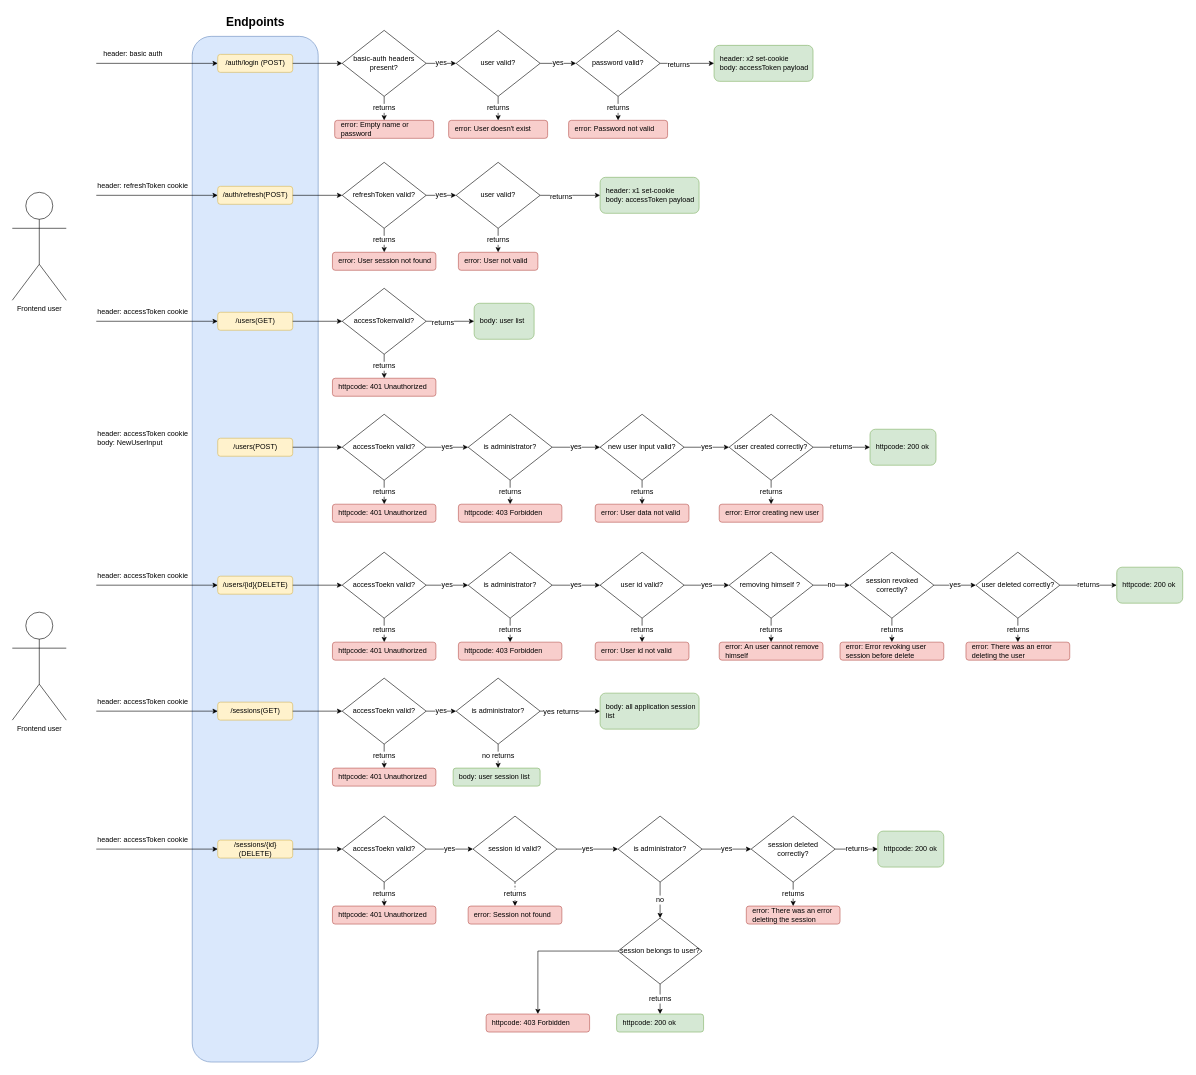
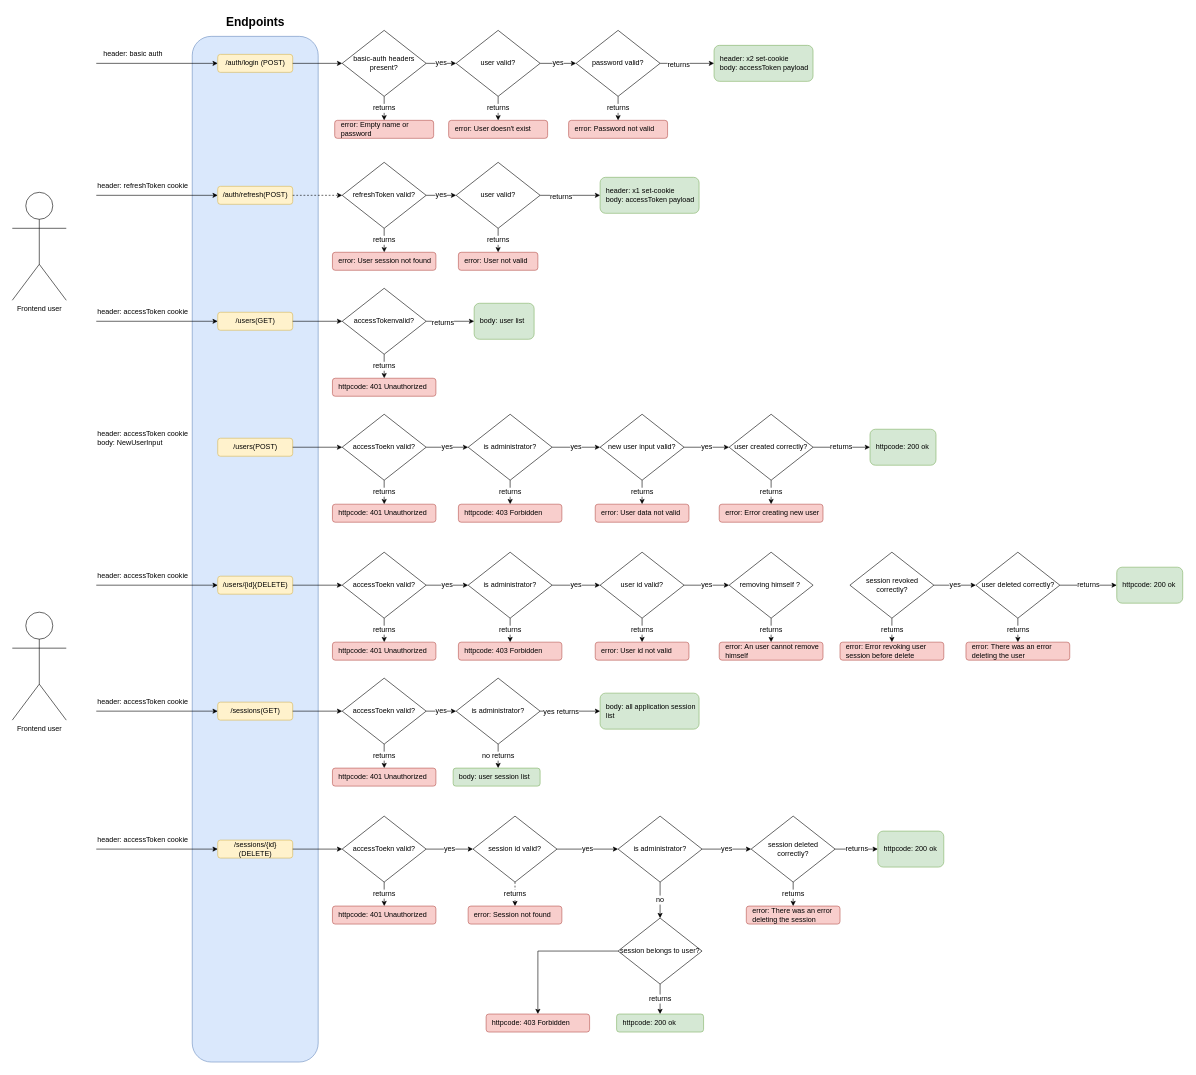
(315, 195) -> (315, 195)
(836, 585) -> none
